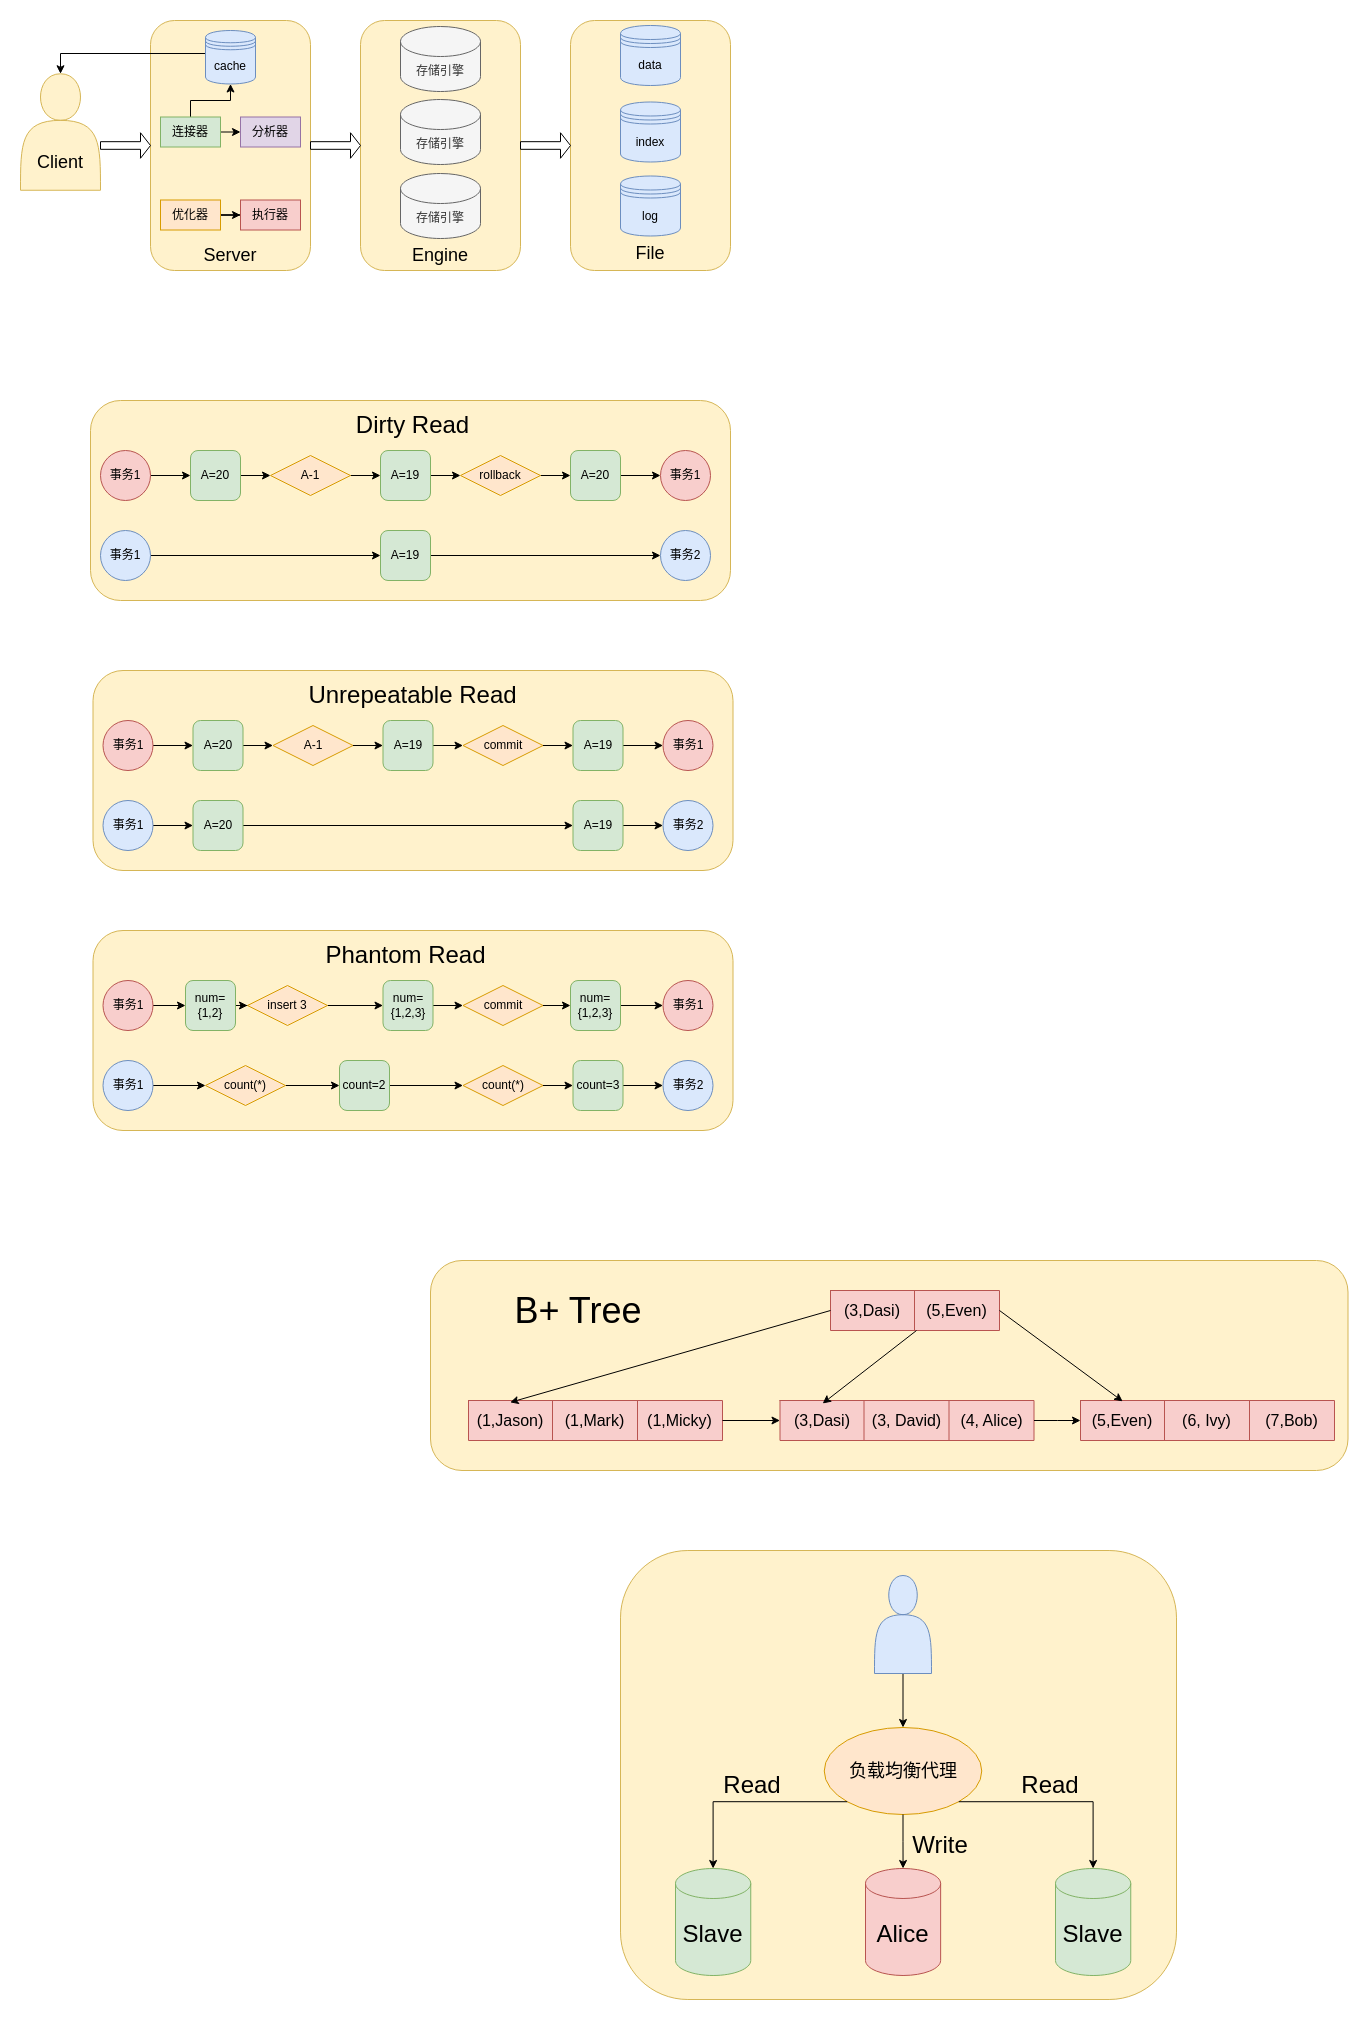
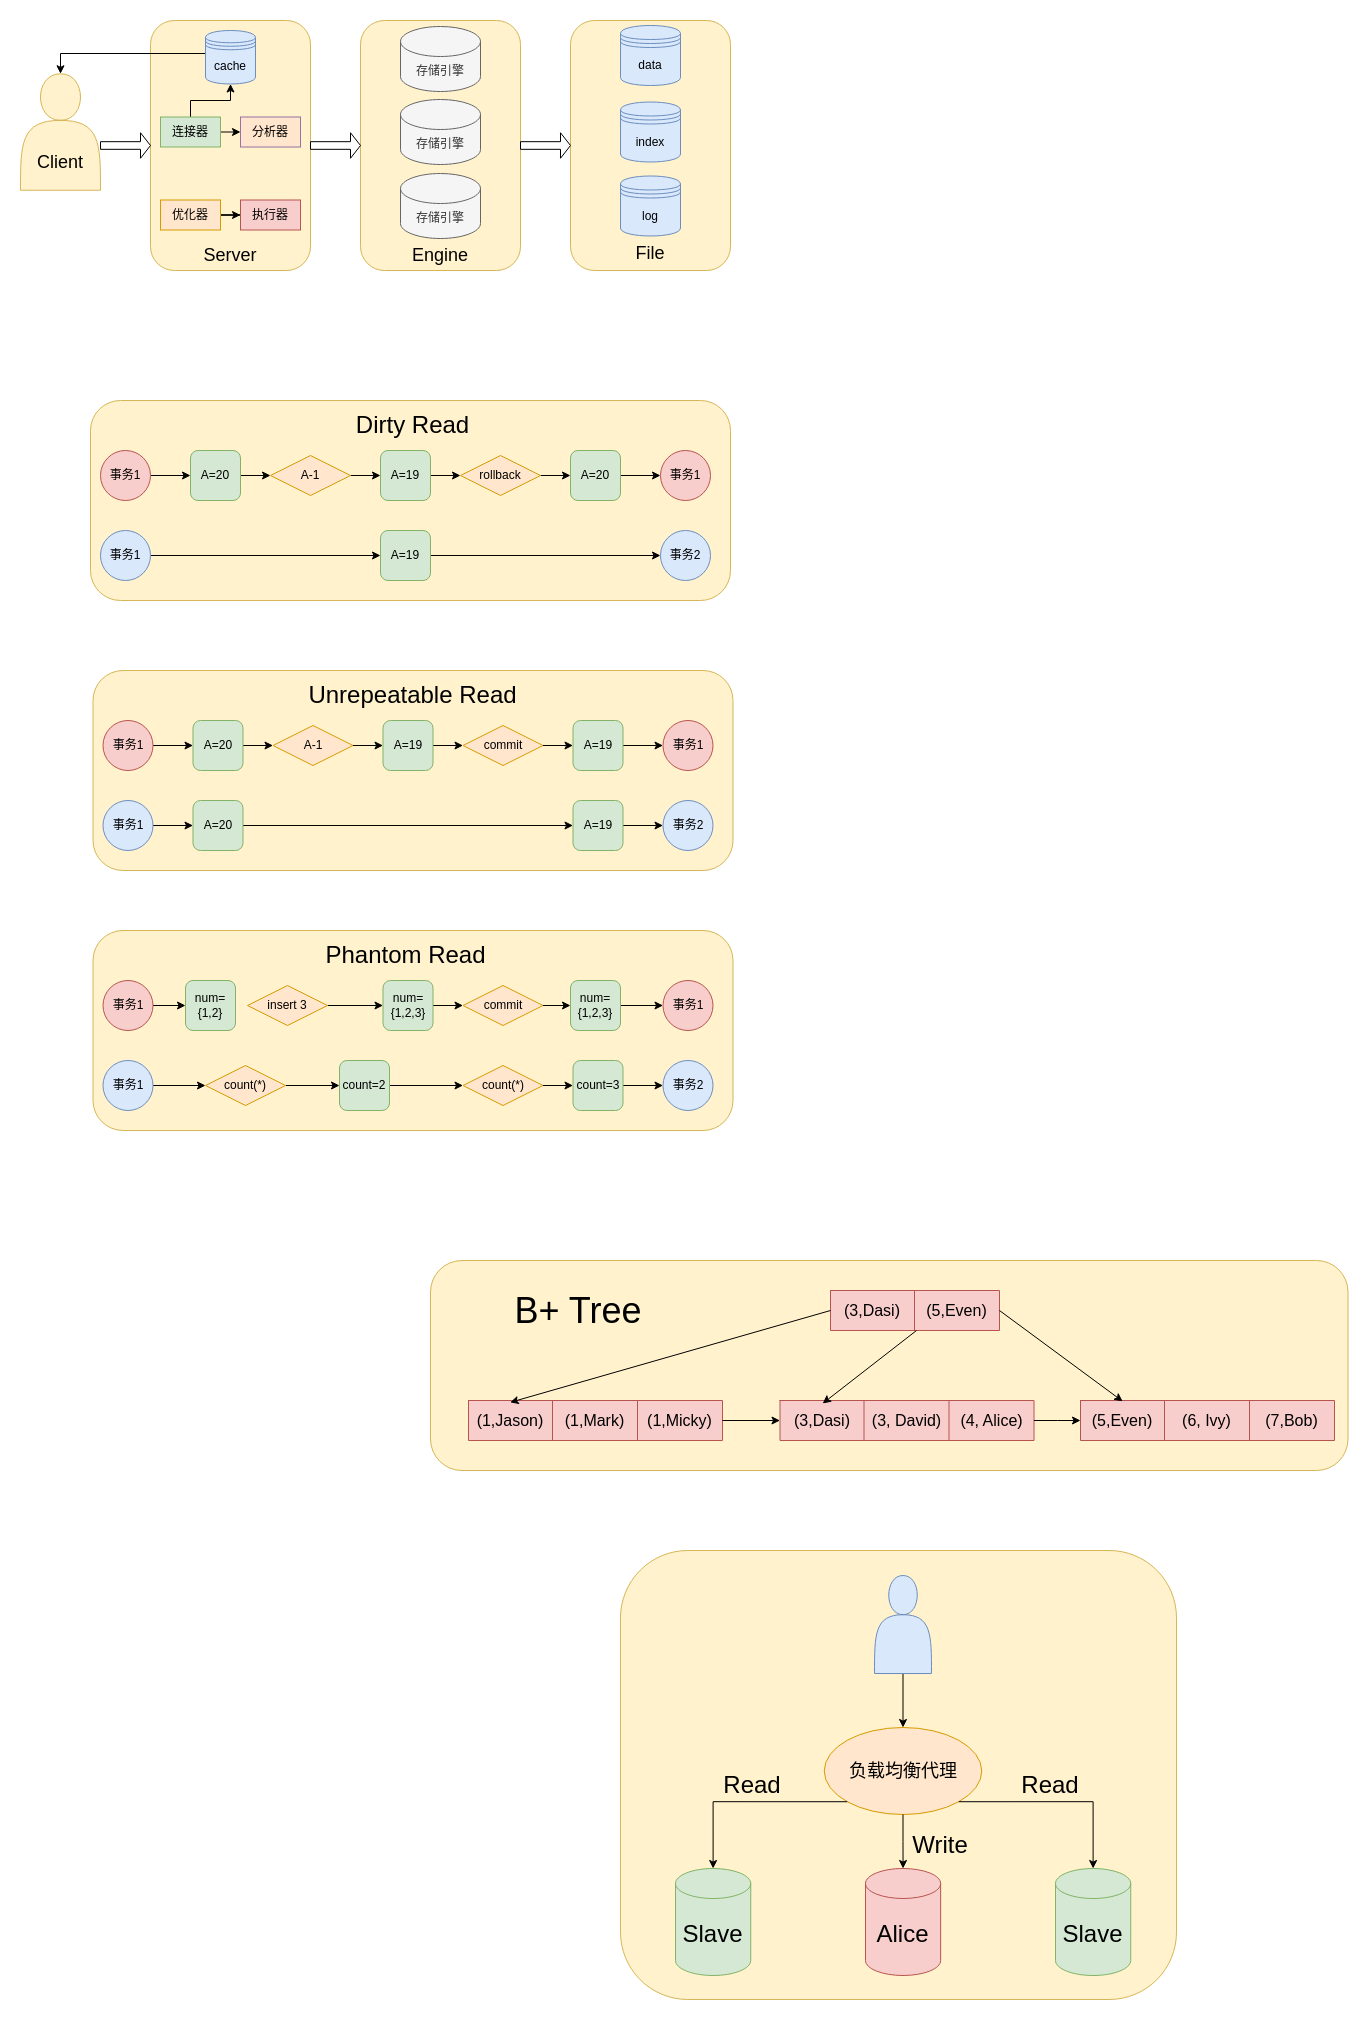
(271, 132) -> (271, 132)
(242, 1006) -> none
